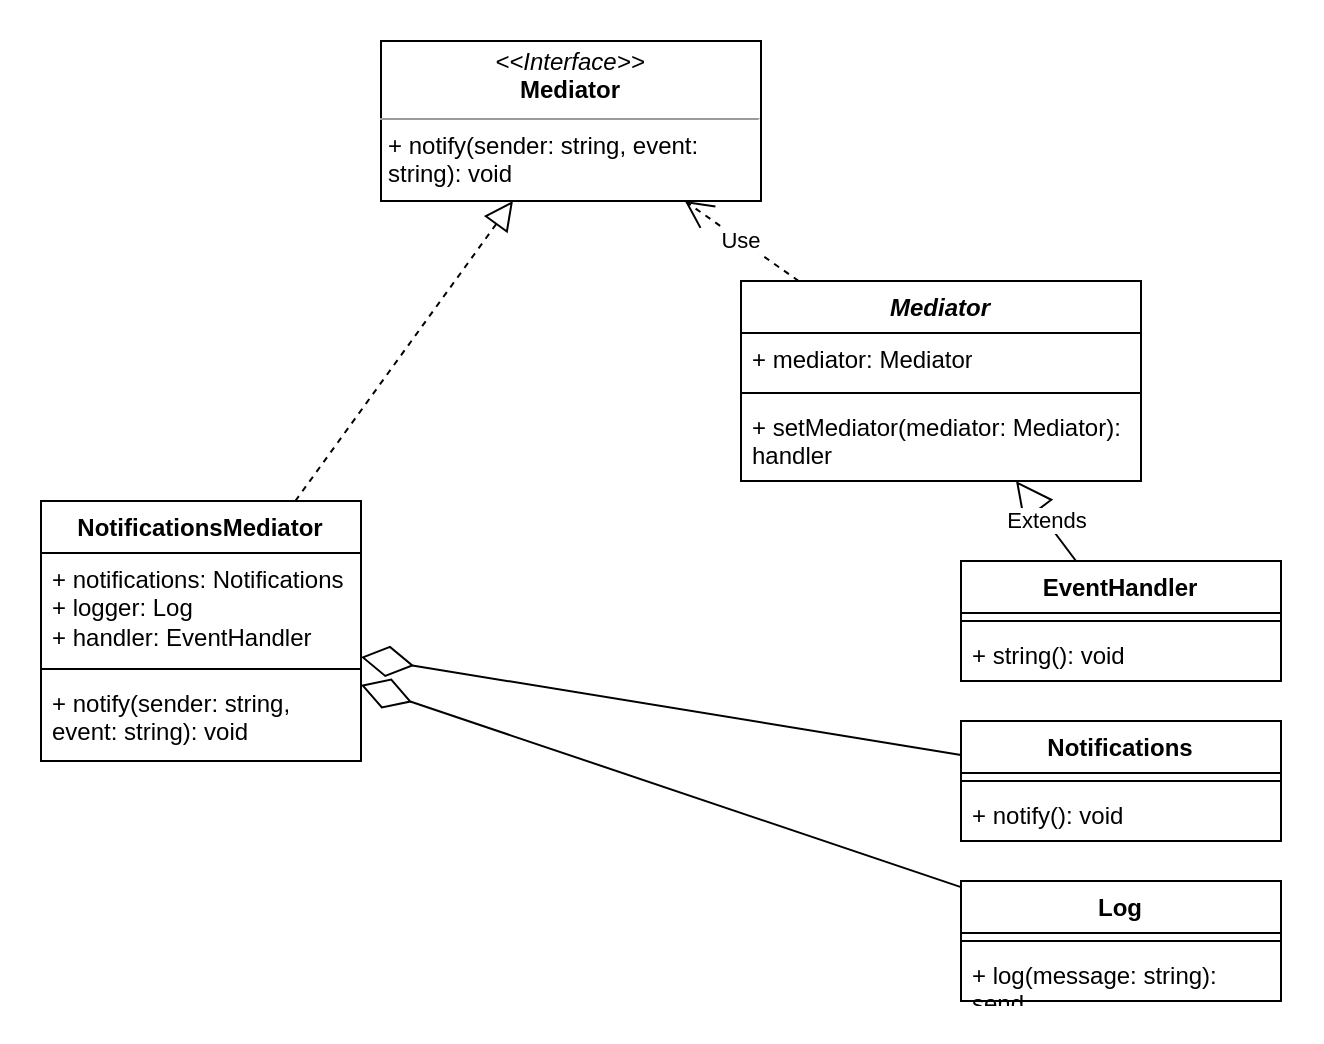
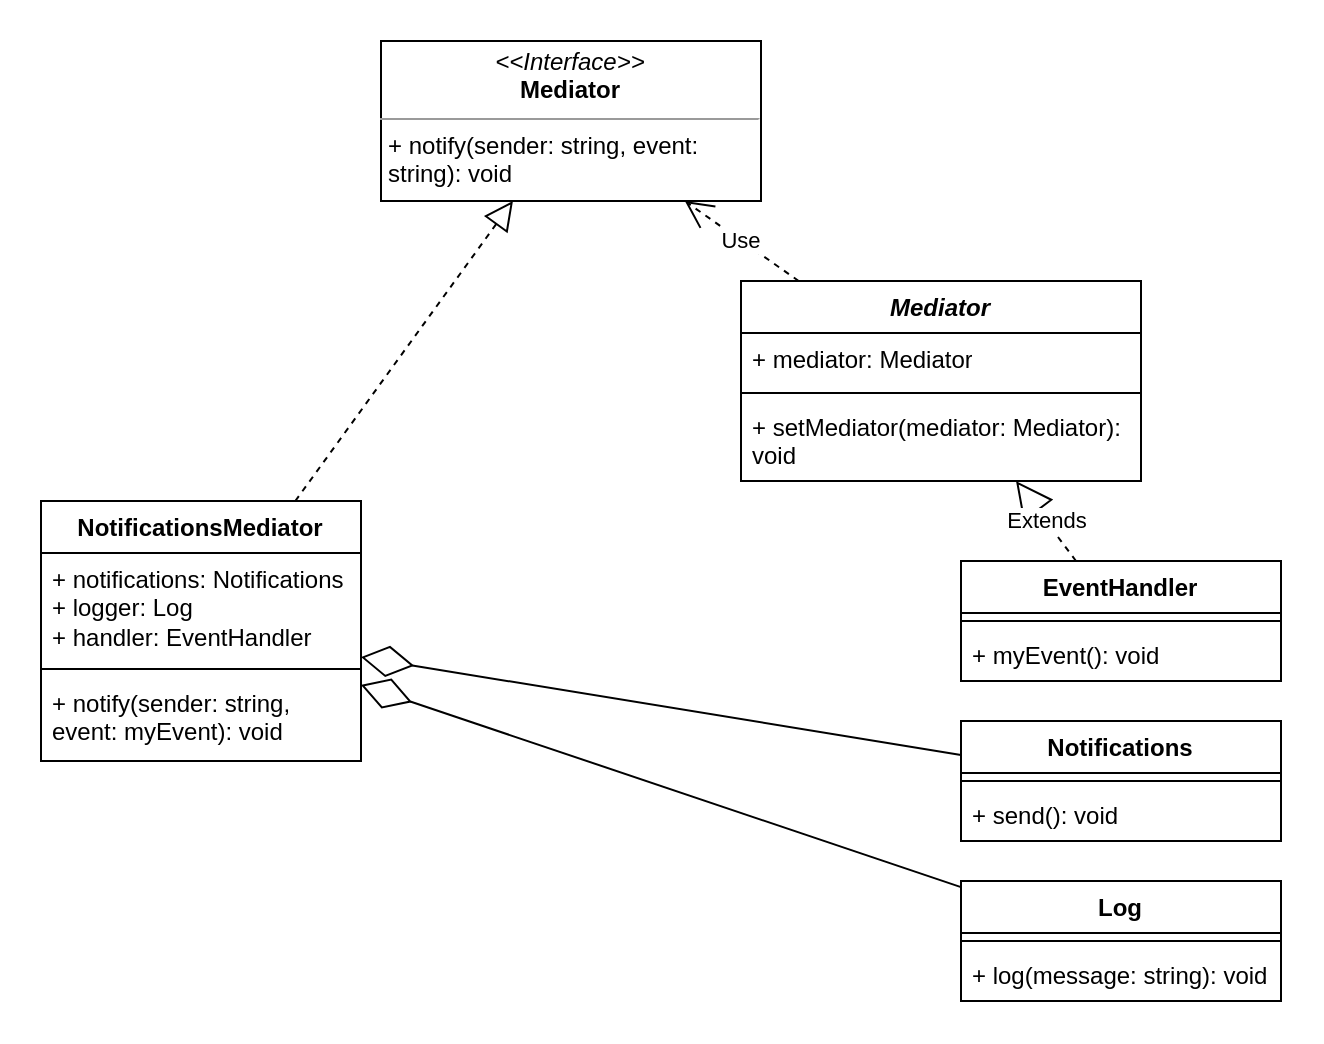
(943, 444) -> (943, 444)
(1064, 545) -> (1064, 545)
(1065, 657) -> (1075, 657)
(203, 720) -> (203, 720)
(1065, 817) -> (1055, 817)
(1123, 992) -> (1123, 992)
